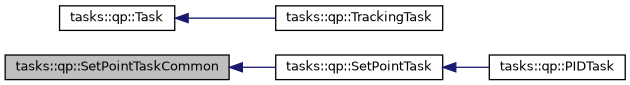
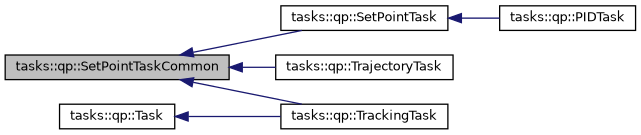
none -> (364, 67)
none -> (247, 93)
